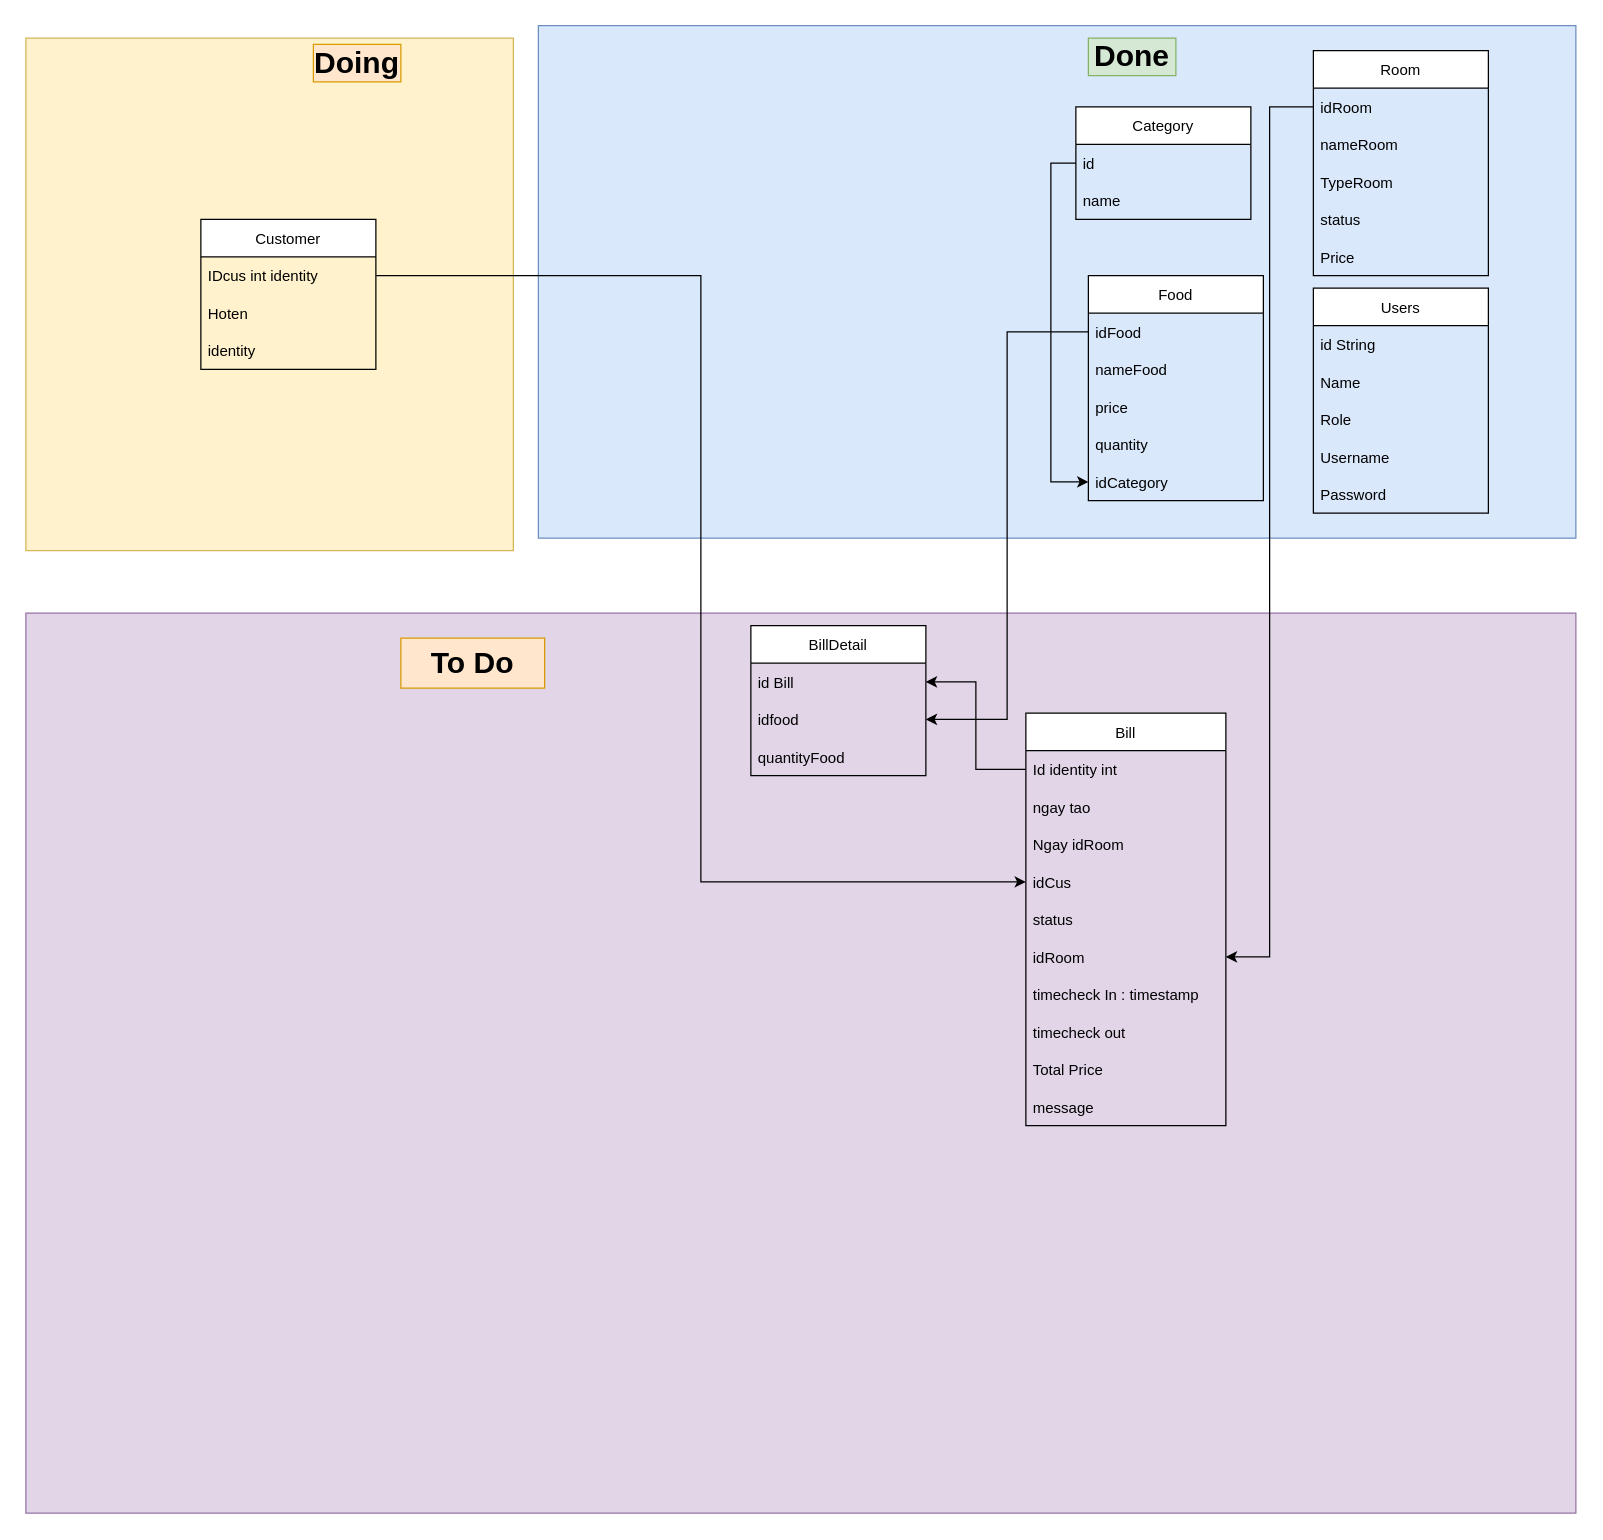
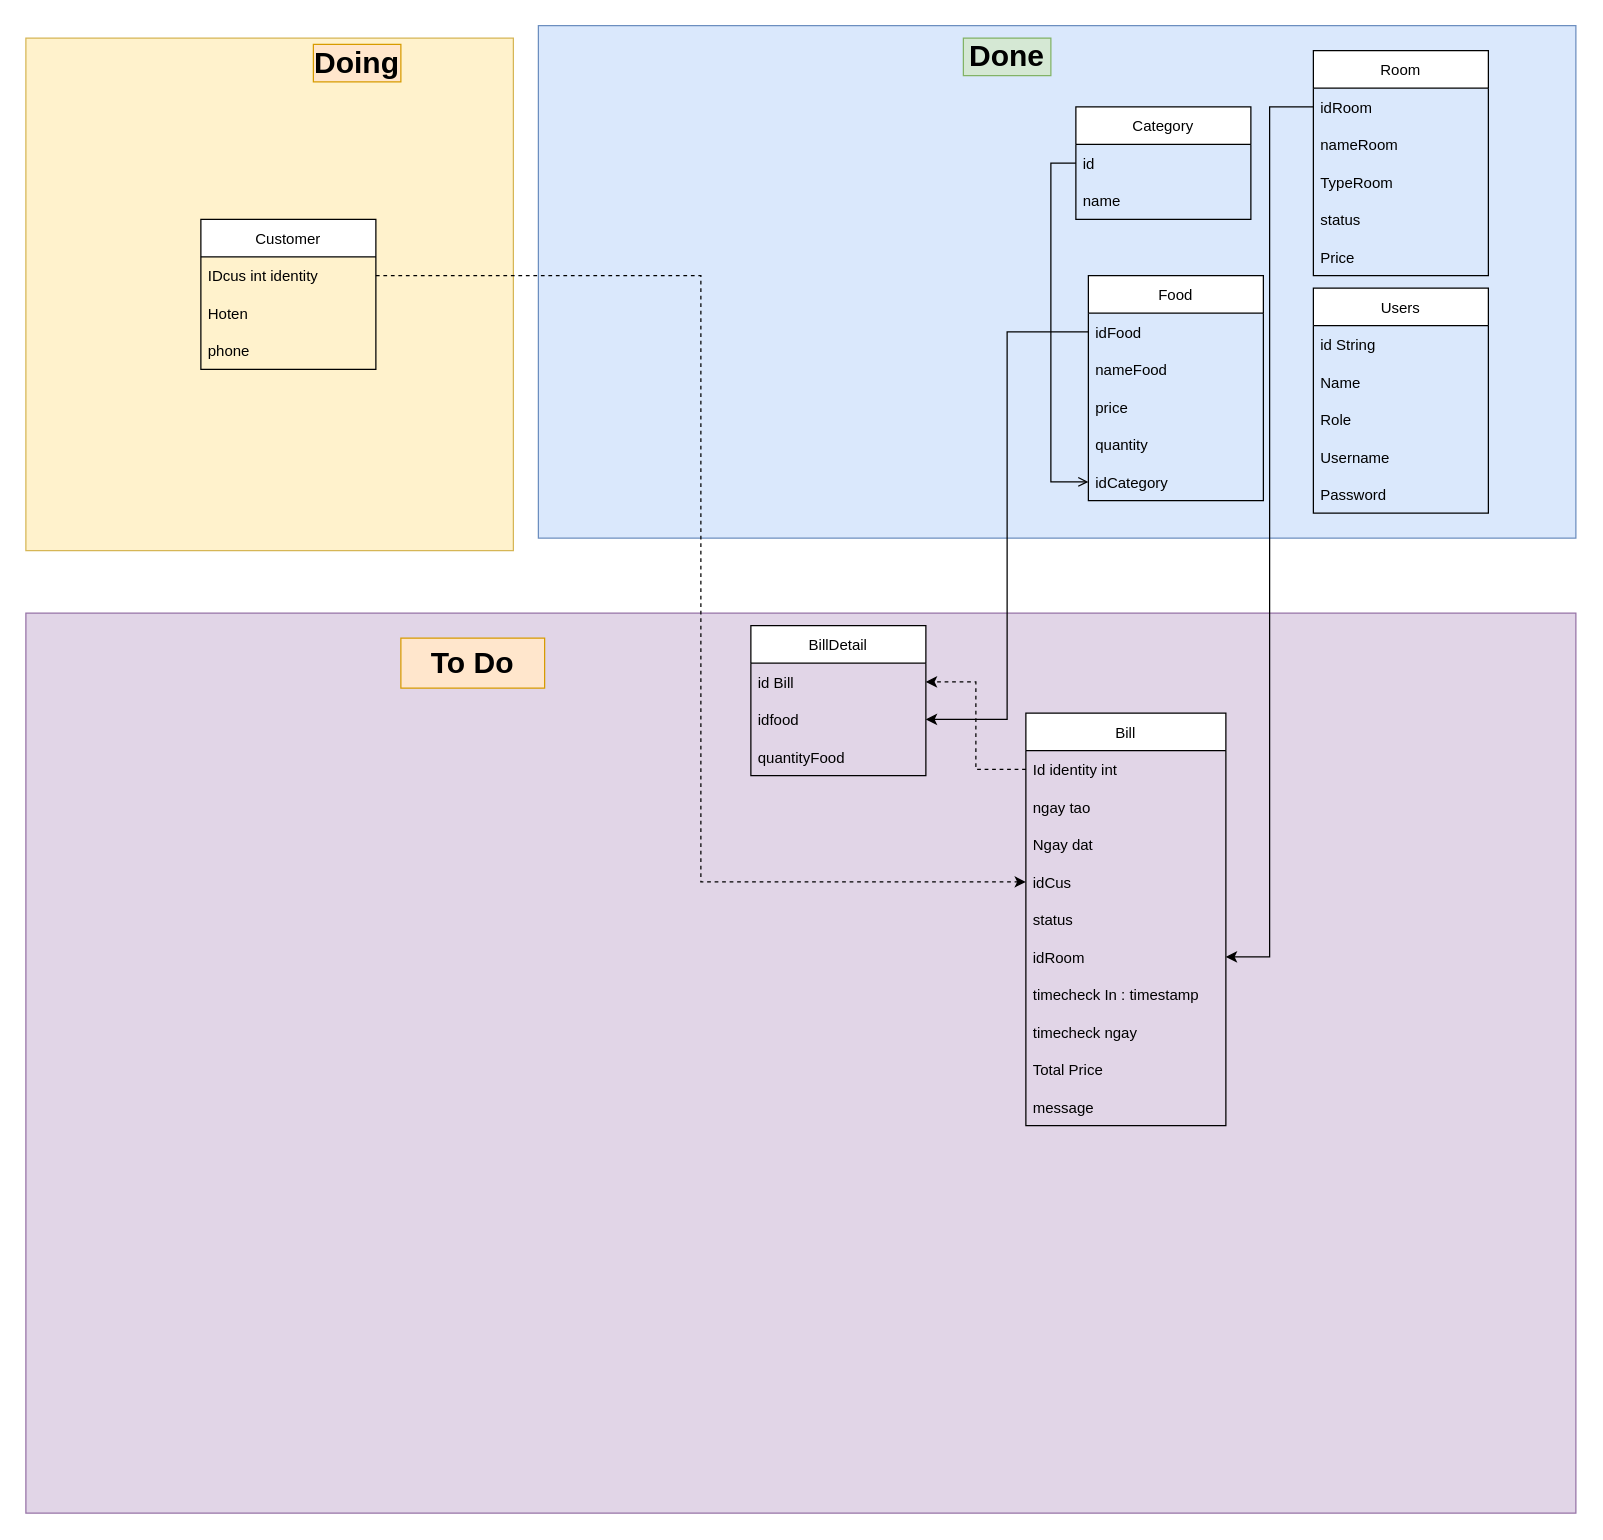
(1132, 57) -> (1007, 57)
(237, 351) -> (229, 351)
(1078, 482) -> (1080, 482)
(701, 574) -> (701, 574)
(976, 728) -> (976, 728)
(1075, 845) -> (1064, 845)
(1083, 1033) -> (1087, 1033)
